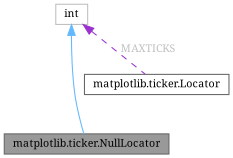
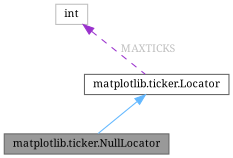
(74, 85) -> (118, 118)
